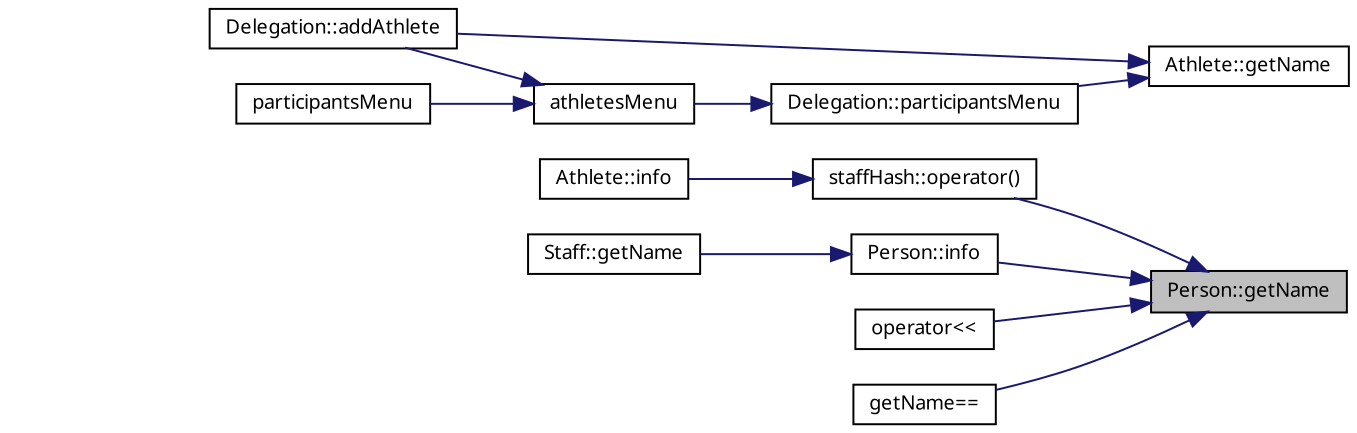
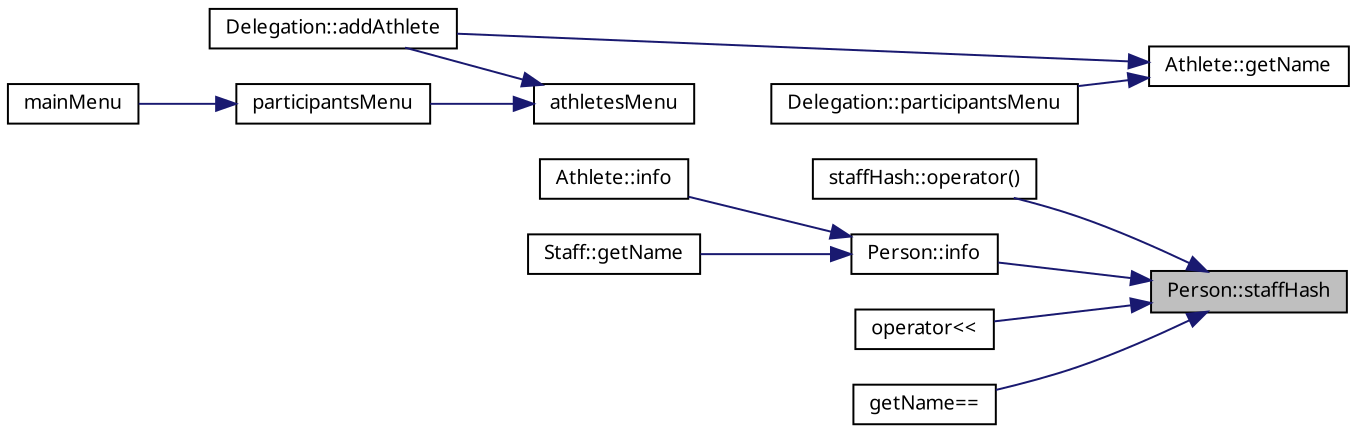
none -> (73, 104)
(723, 104) -> none
(741, 179) -> (760, 214)
(1249, 292) -> (1249, 292)
